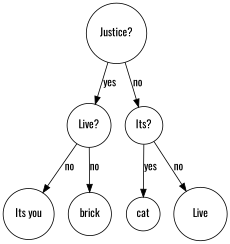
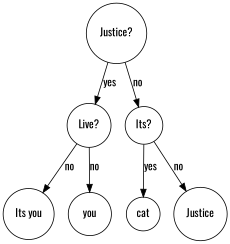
(90, 214) -> (90, 214)
(200, 214) -> (200, 214)
